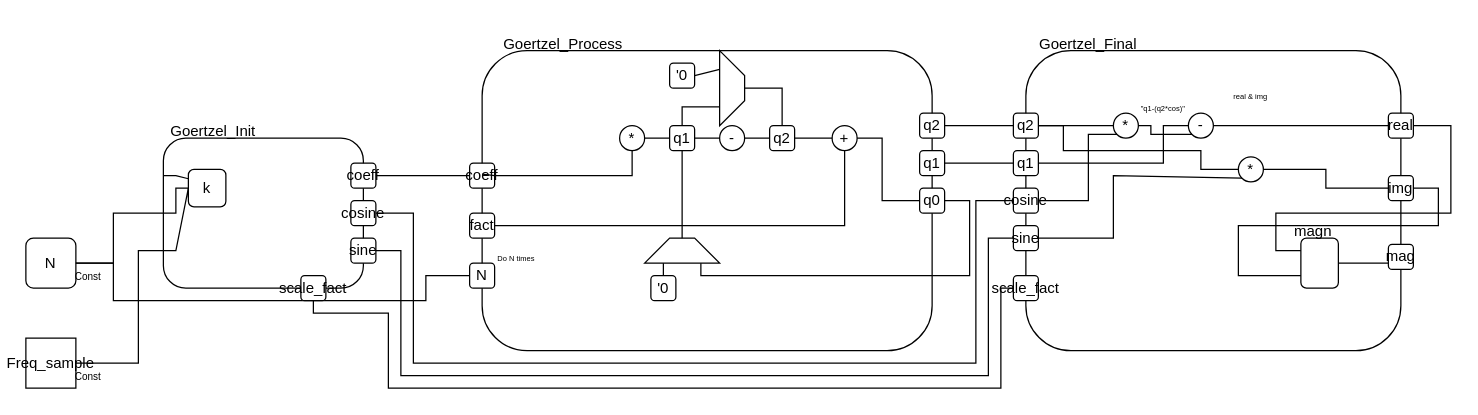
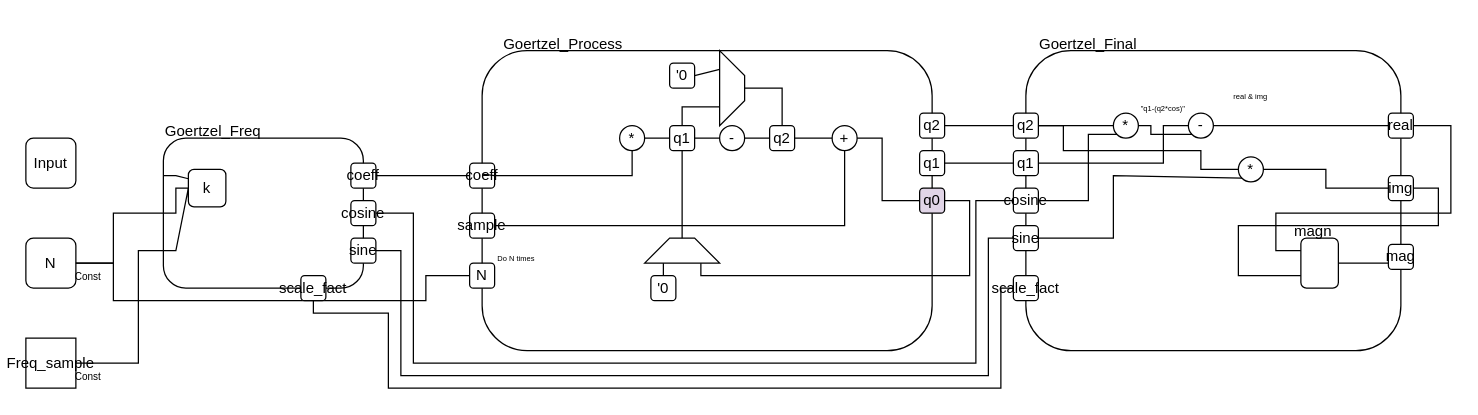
(213, 132) -> (213, 132)
none -> (51, 163)
(932, 201) -> (932, 201)
(482, 226) -> (482, 226)
